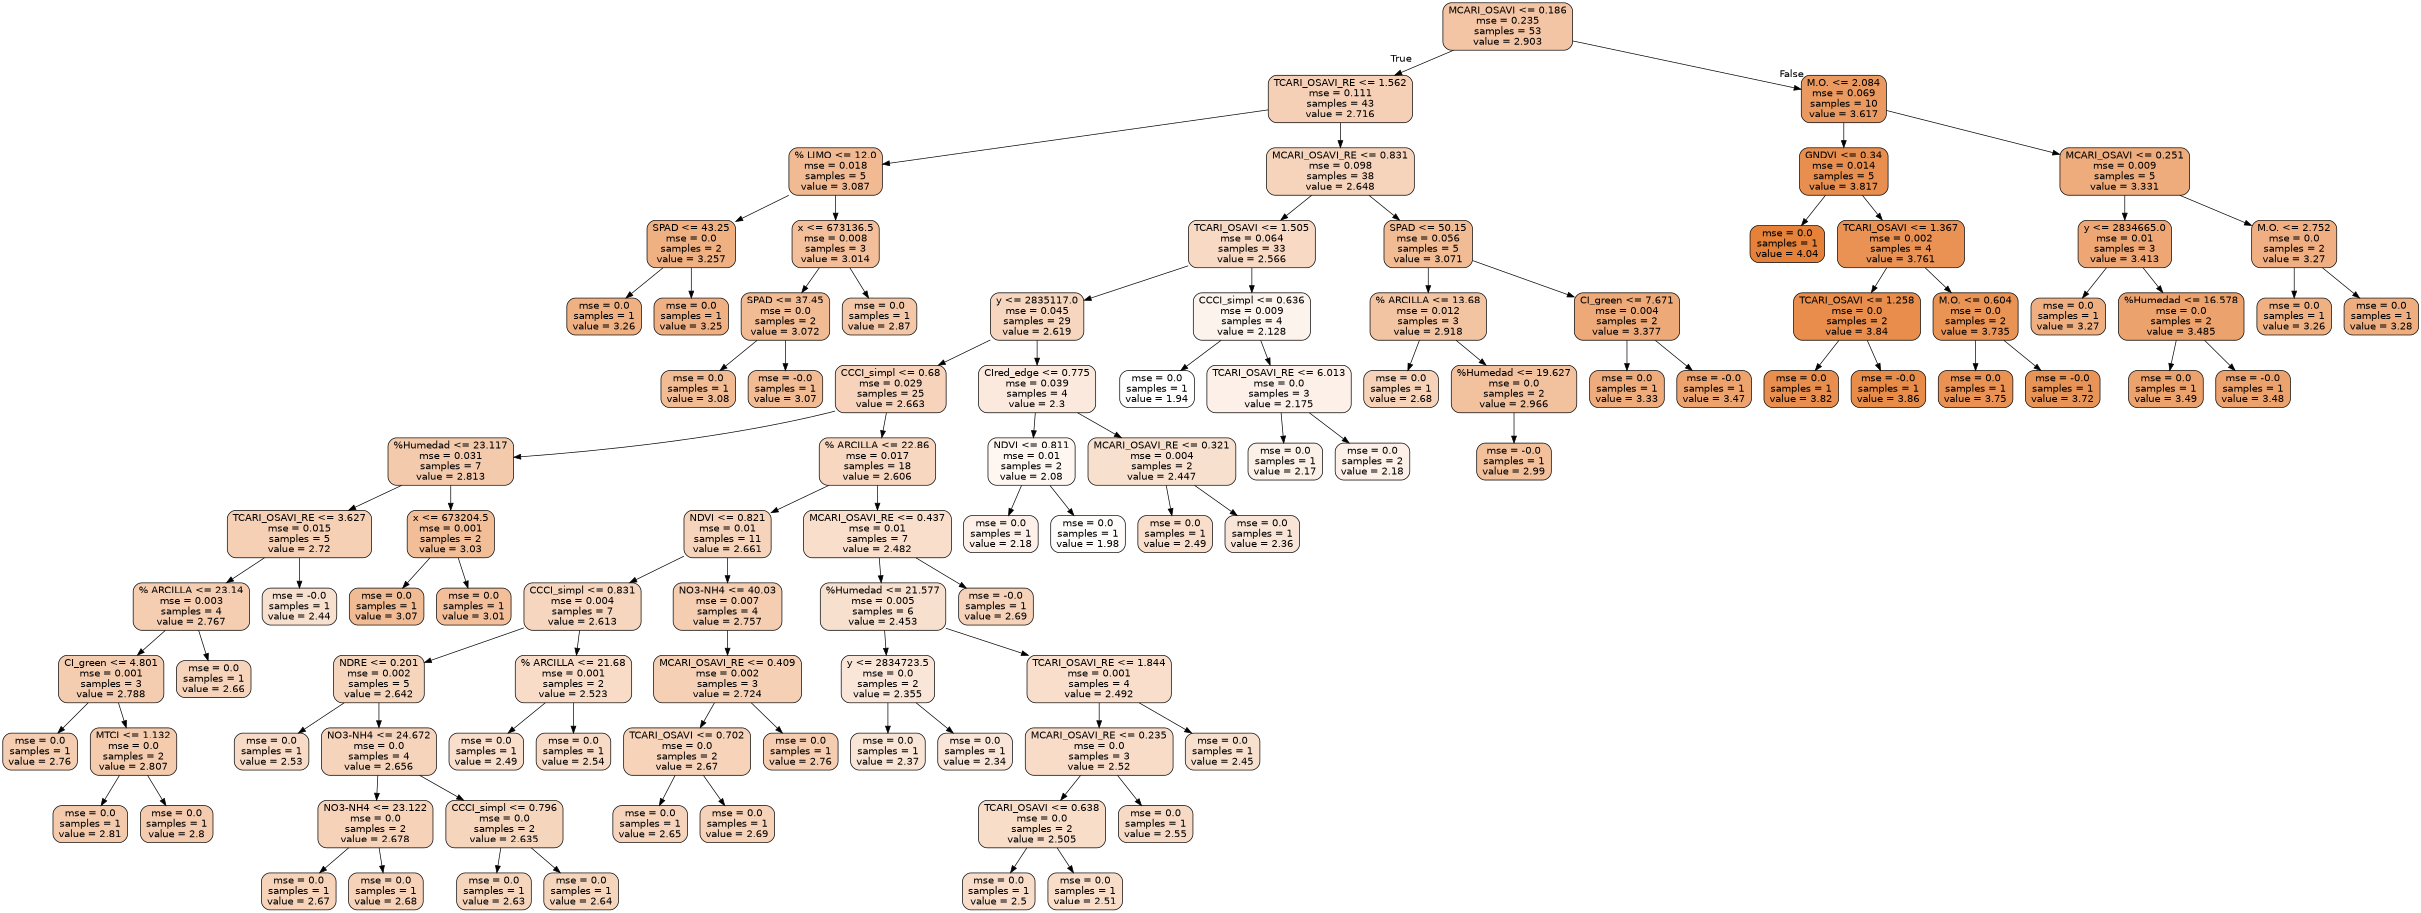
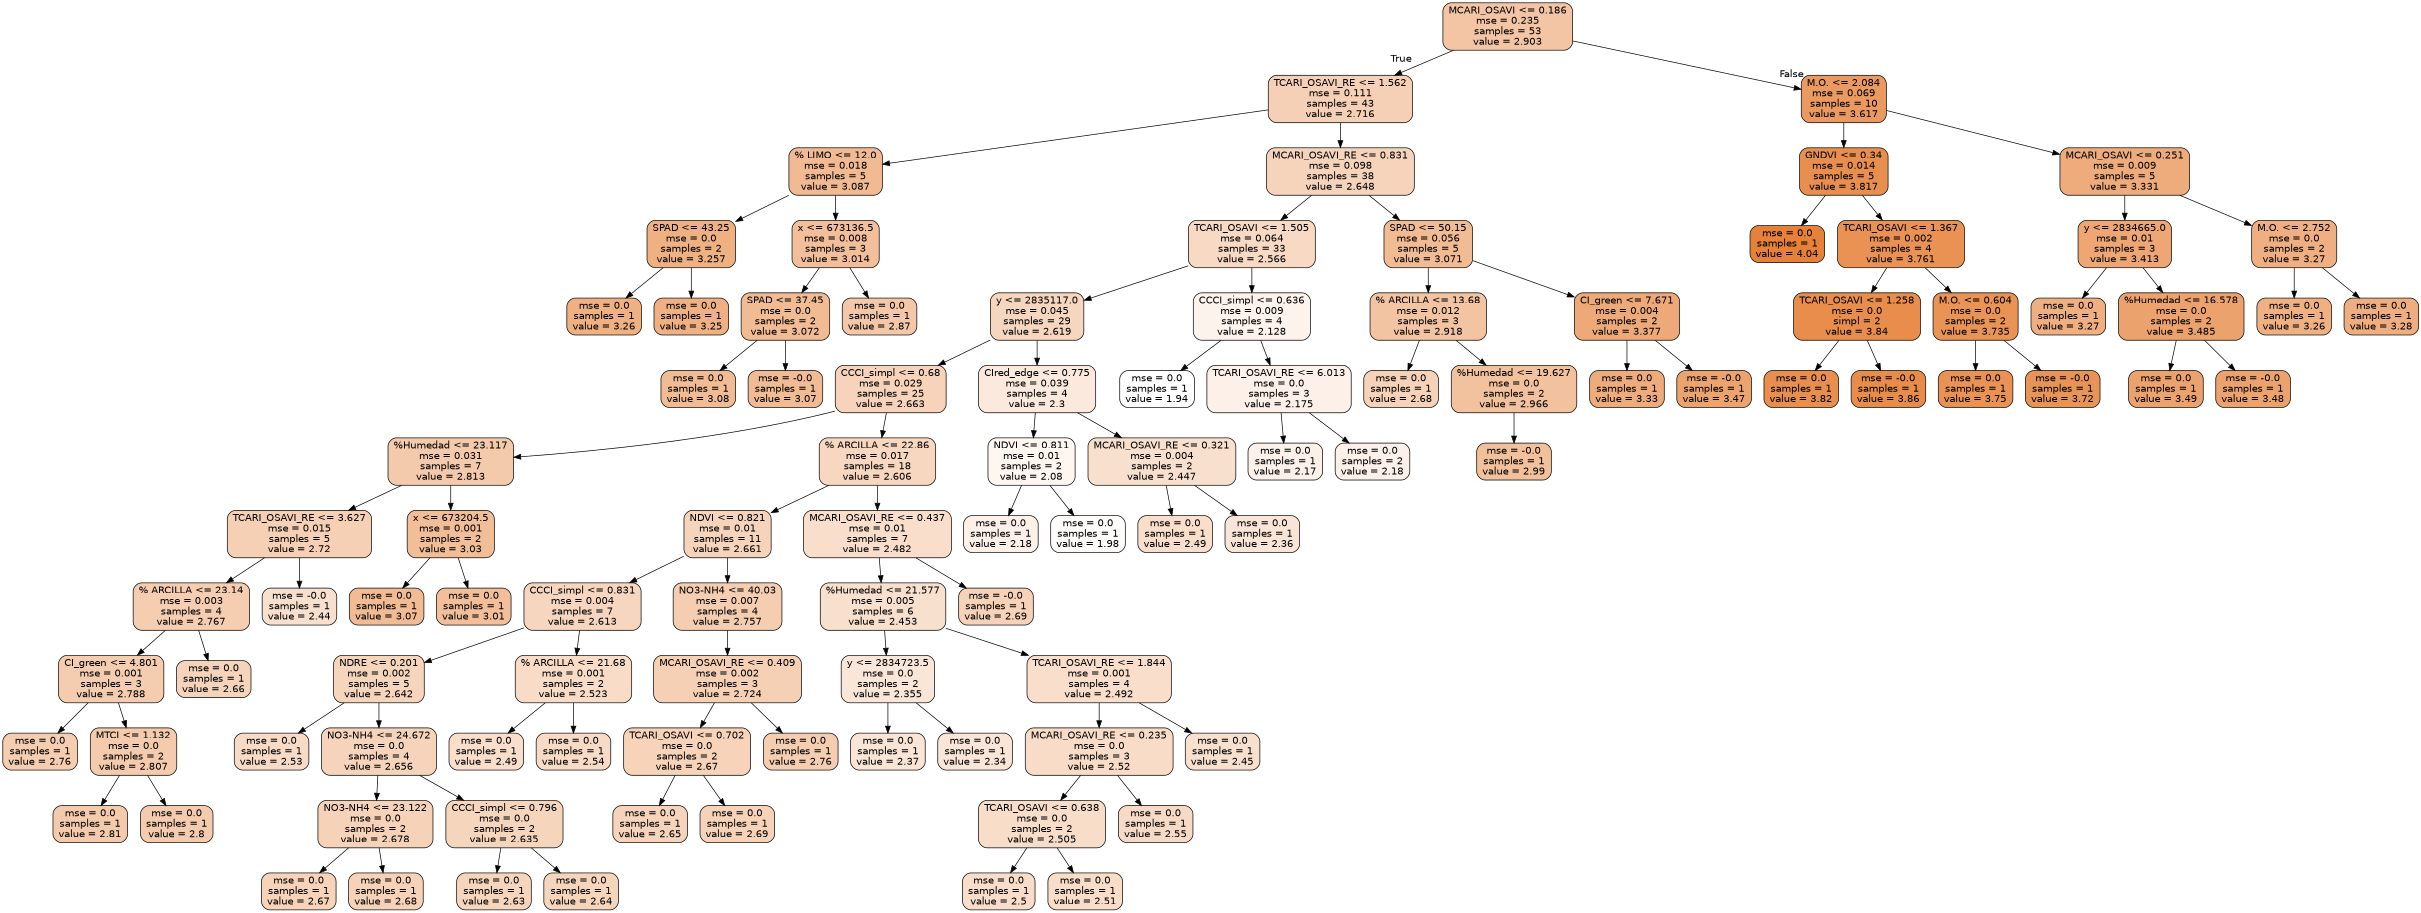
(1857, 317) -> (1857, 317)
